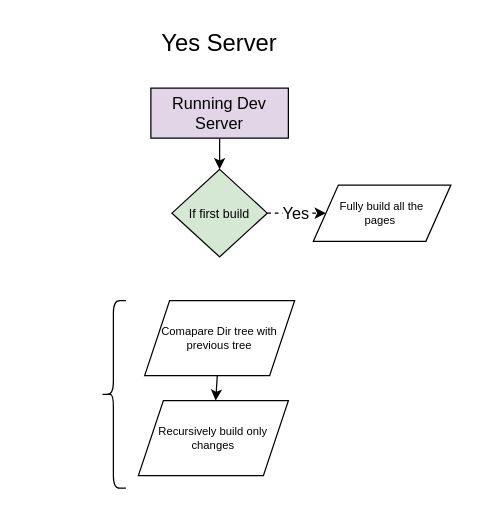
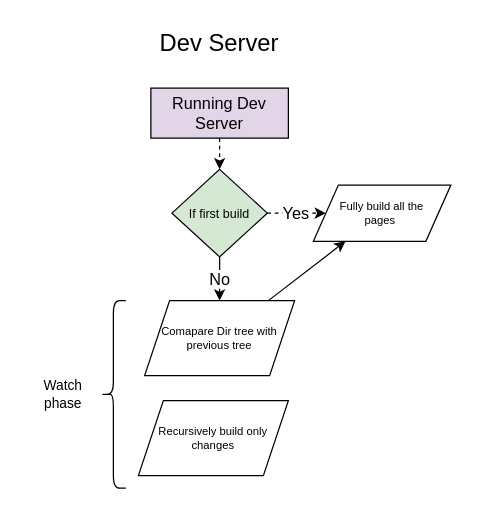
(219, 44) -> (219, 44)
(219, 150) -> (219, 150)
none -> (219, 274)
(217, 384) -> (303, 274)
none -> (63, 394)
